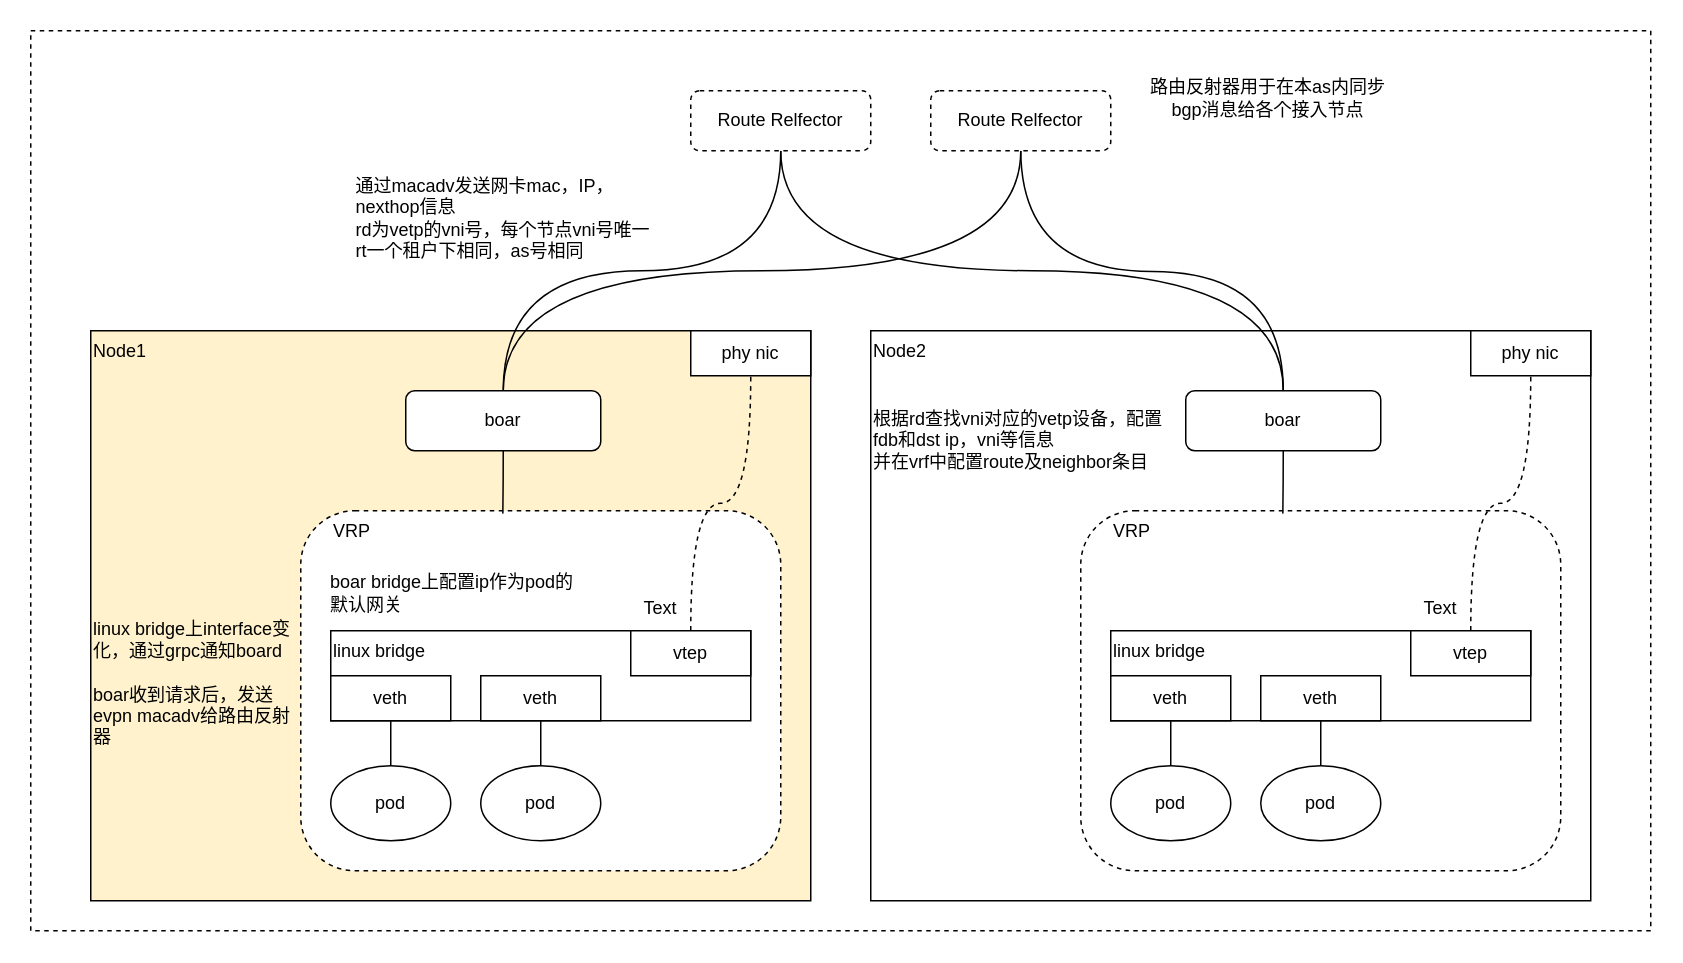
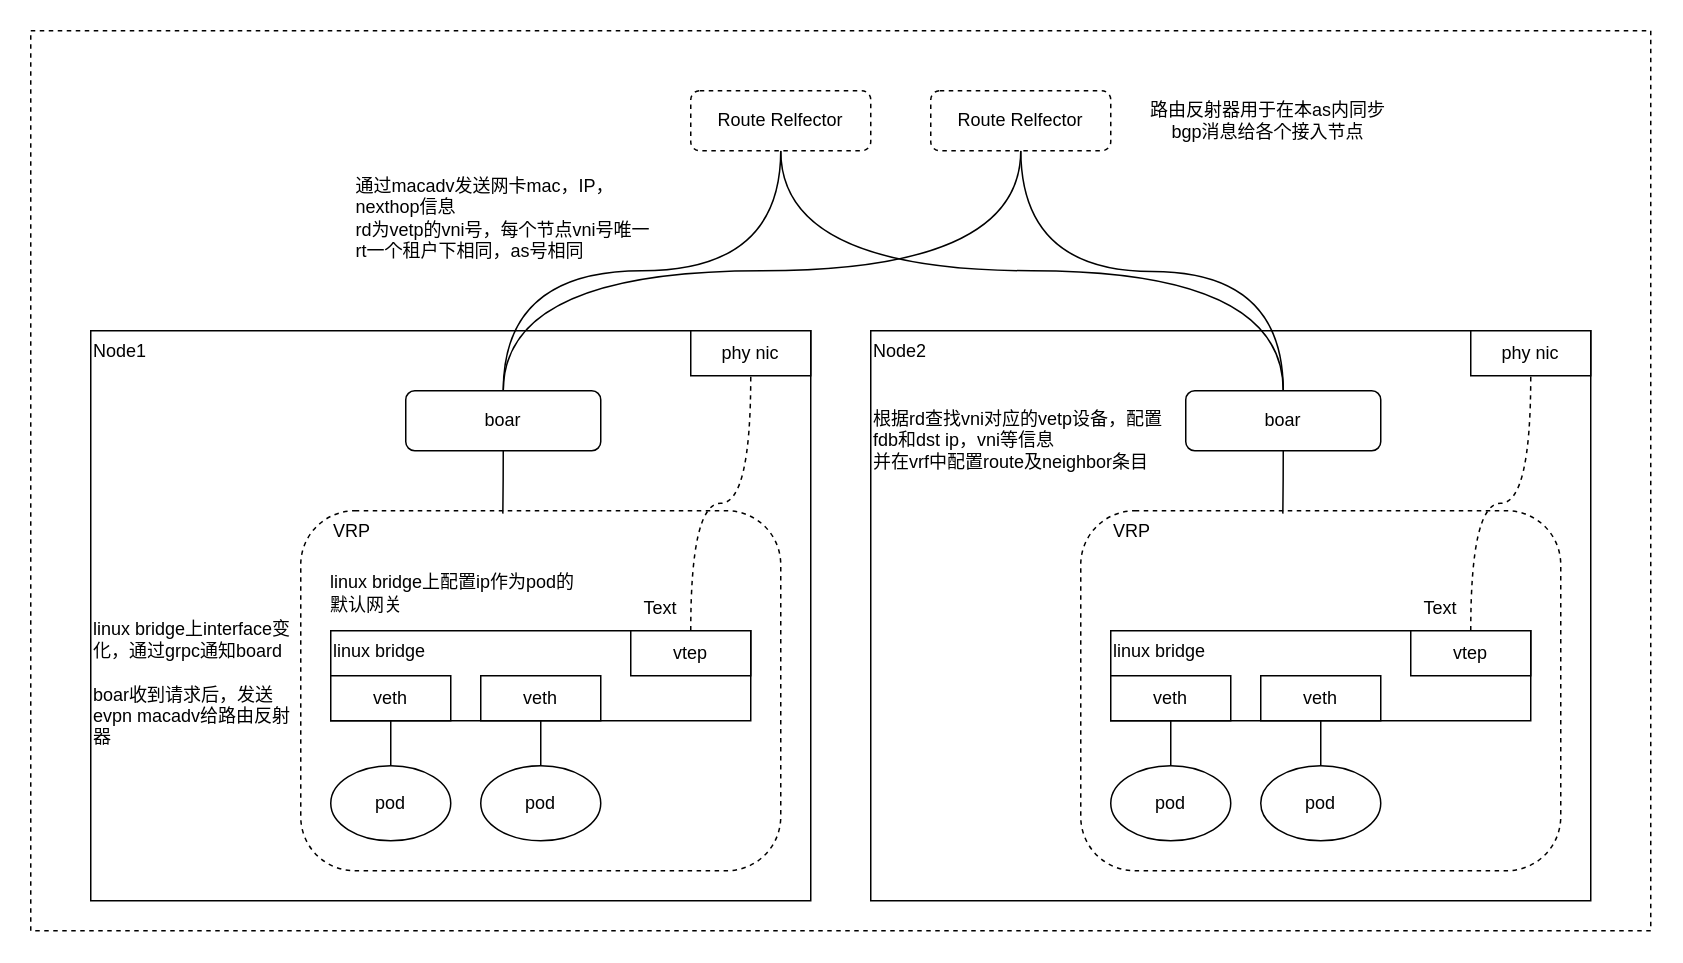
(1268, 98) -> (1268, 121)
(119, 352) -> (119, 352)
(453, 593) -> (453, 593)
